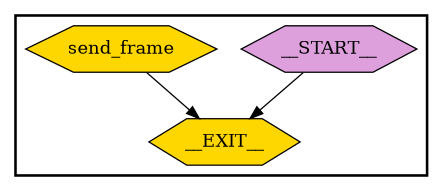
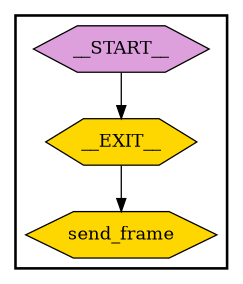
(168, 91) -> (121, 182)
